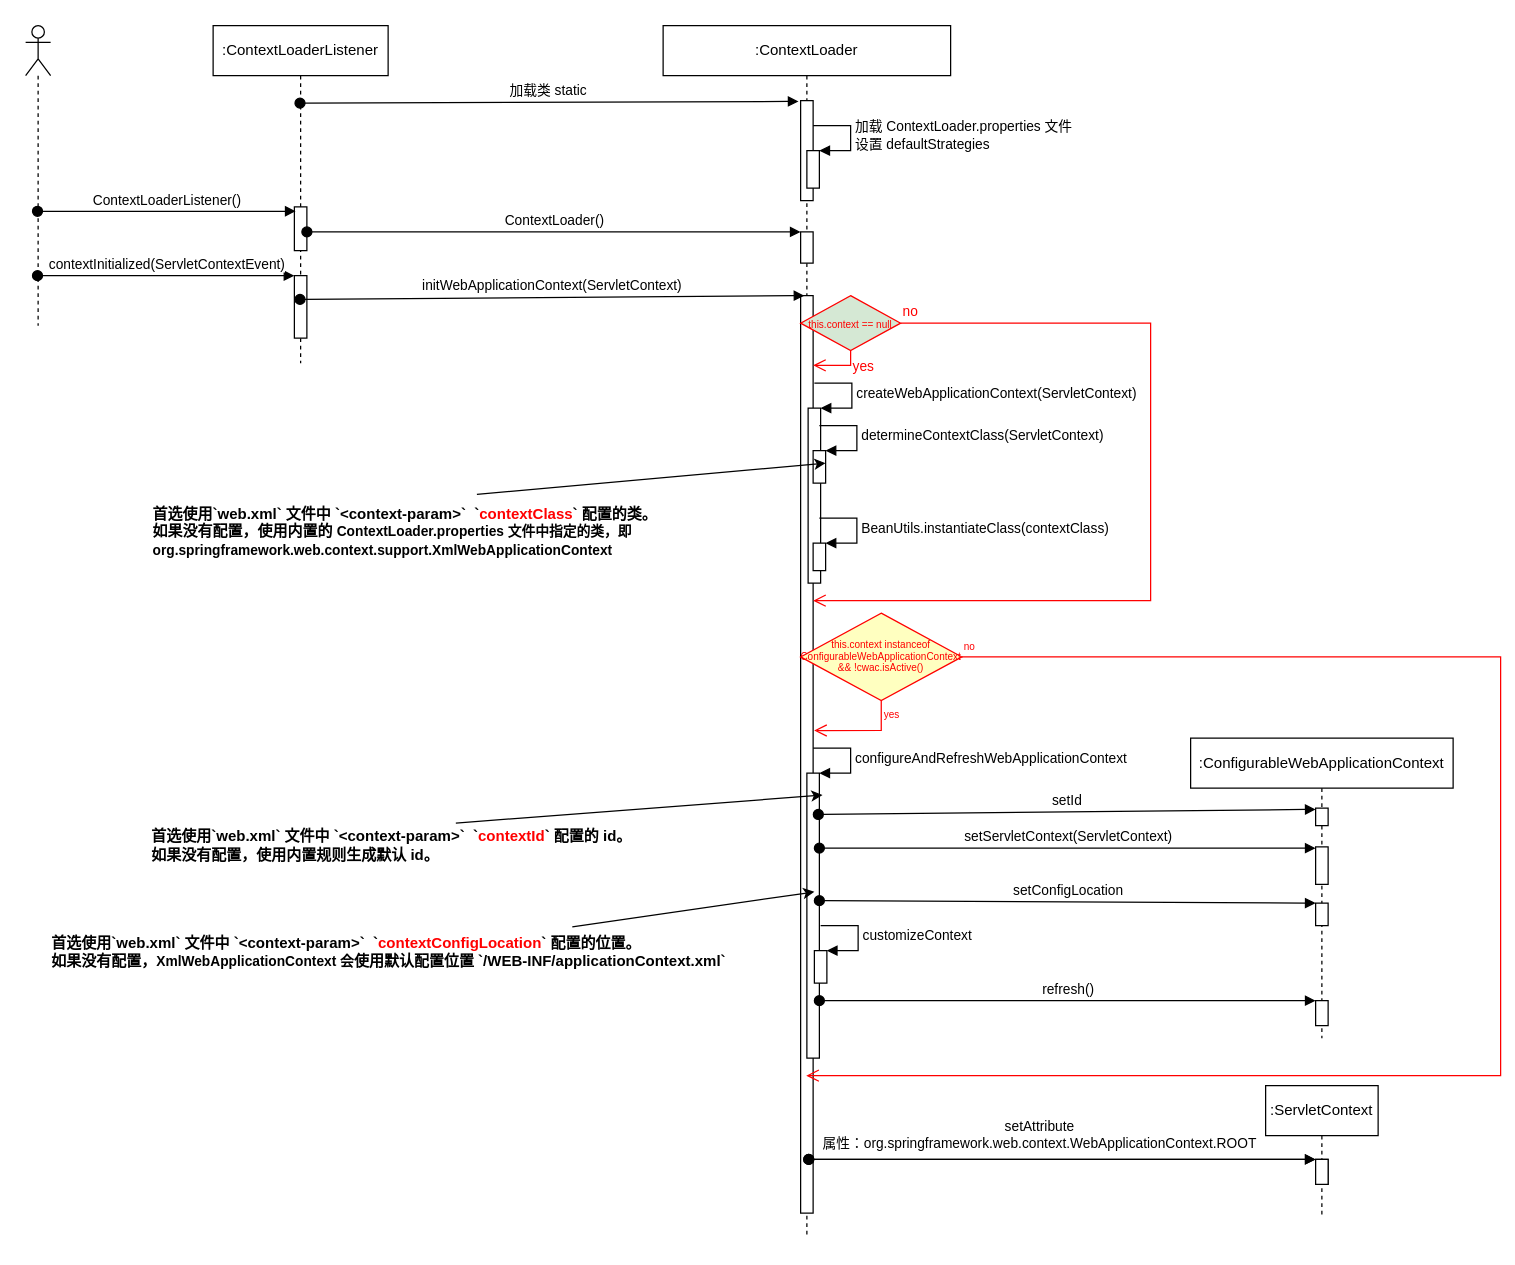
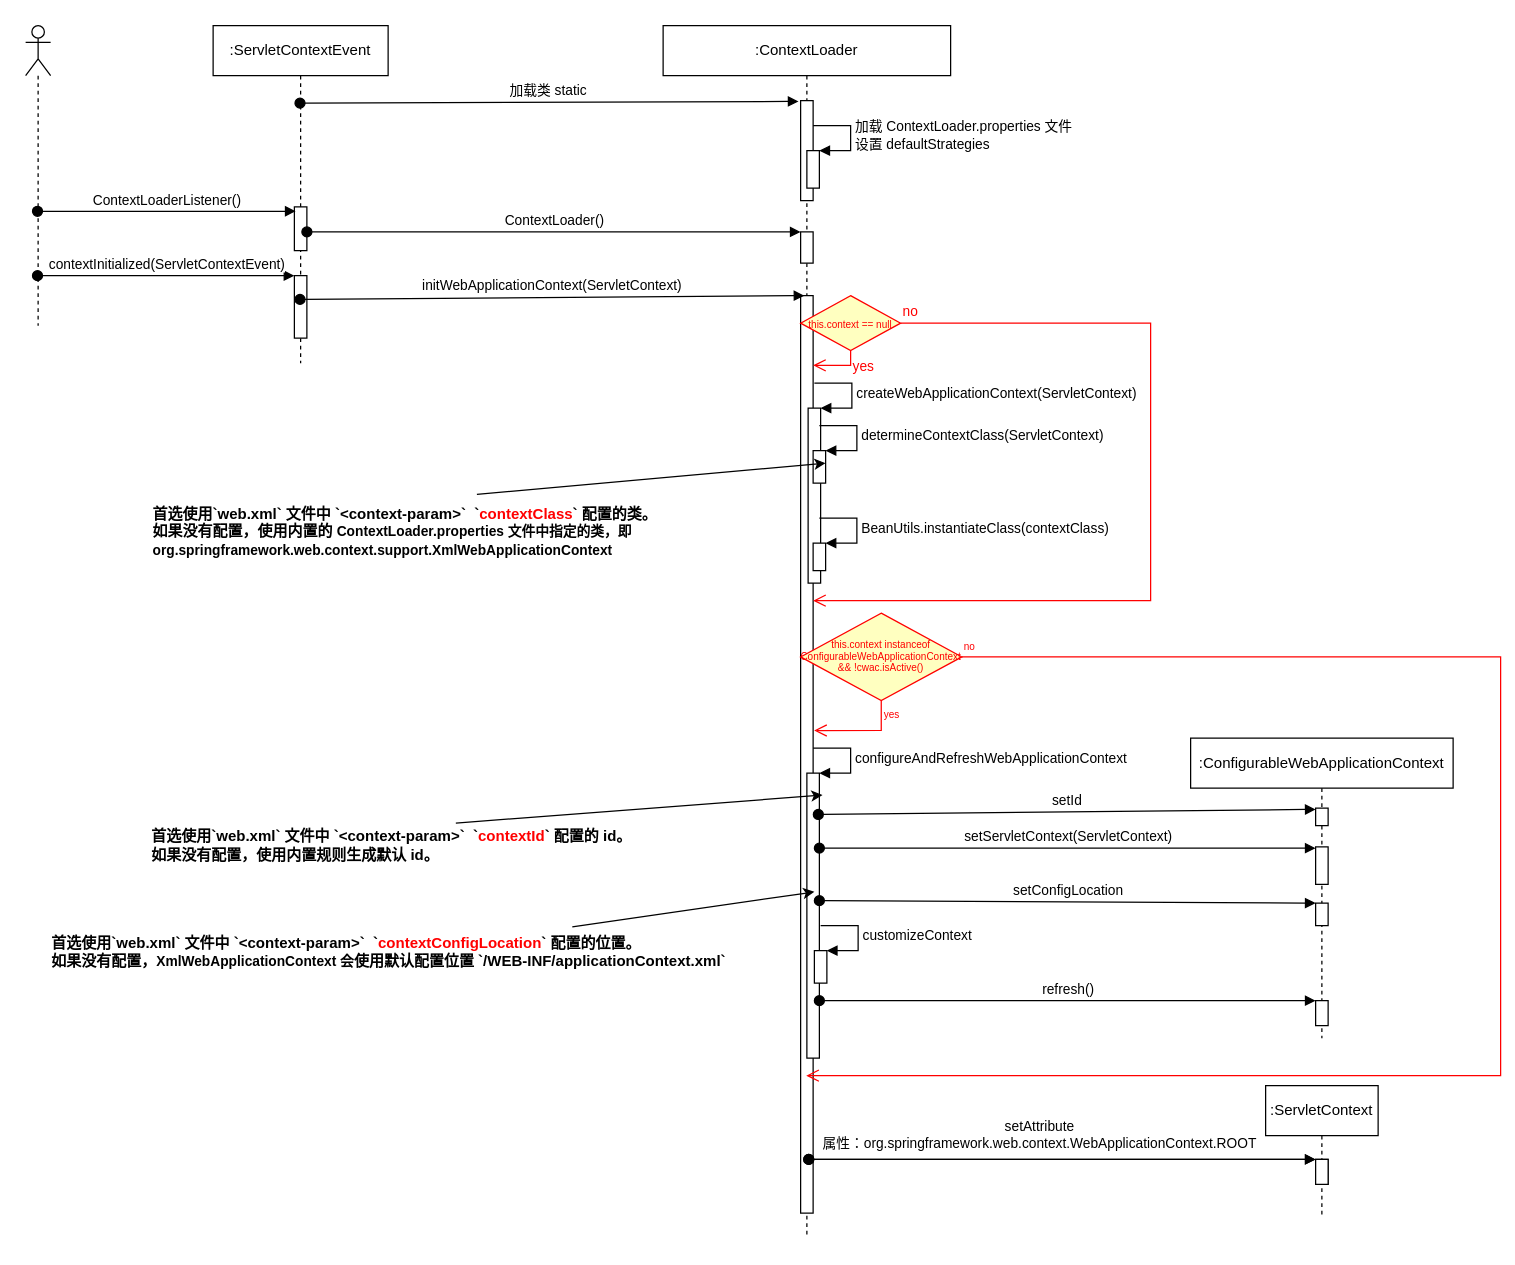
(301, 51) -> (301, 51)
(851, 323) -> (851, 323)
